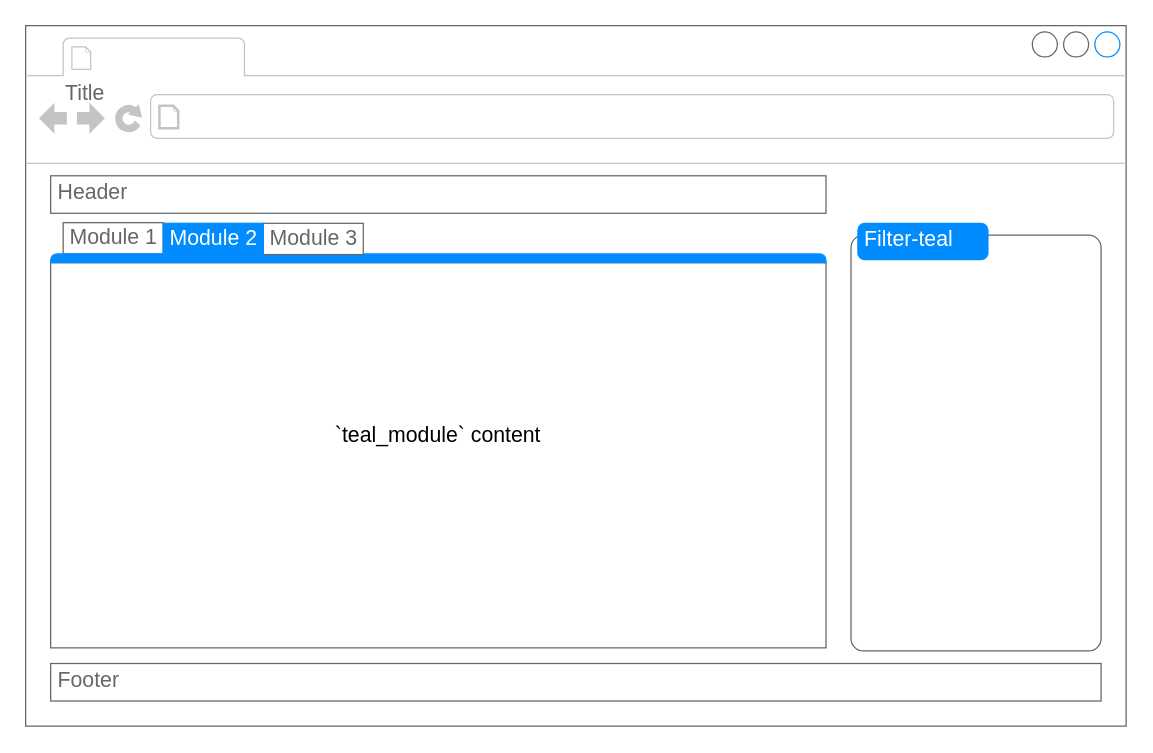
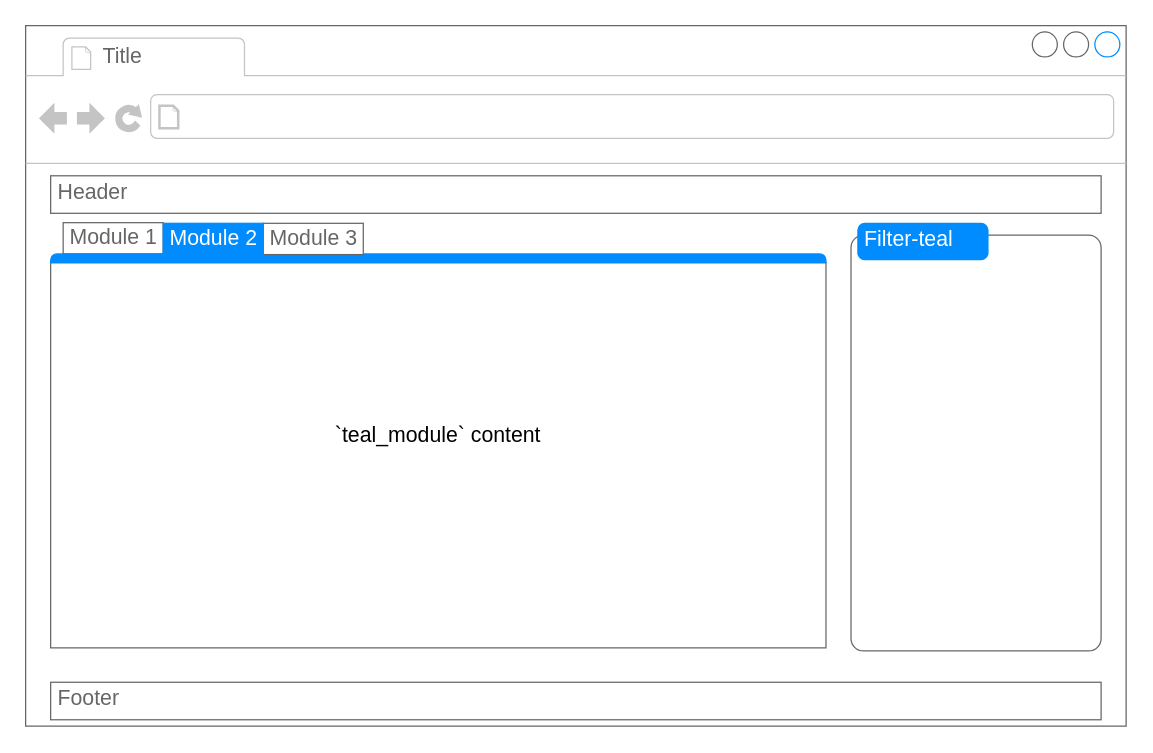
(132, 94) -> (169, 57)
(438, 194) -> (576, 194)
(576, 682) -> (576, 701)
